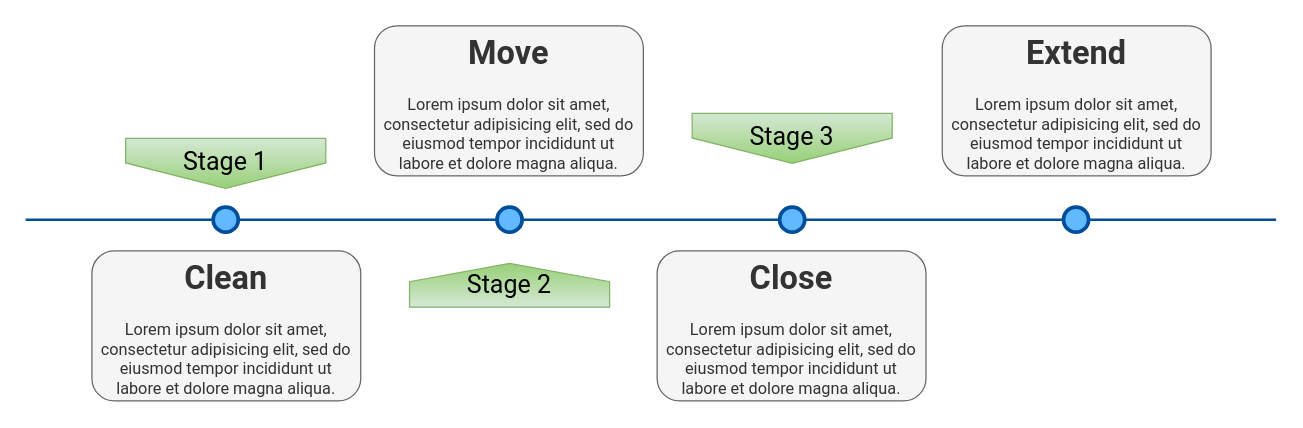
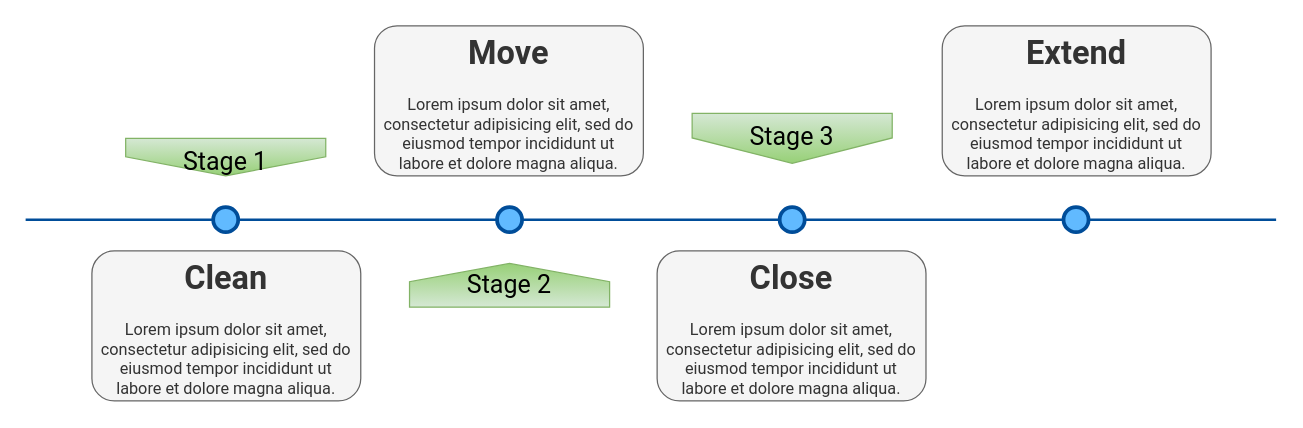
(226, 163) -> (226, 157)
